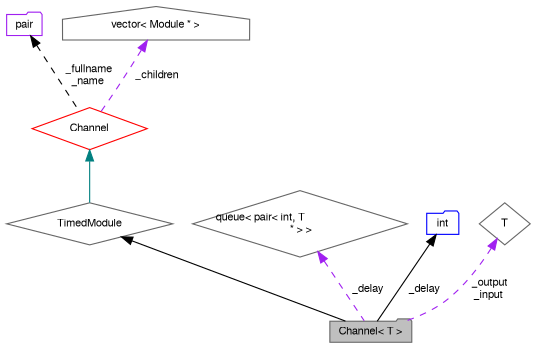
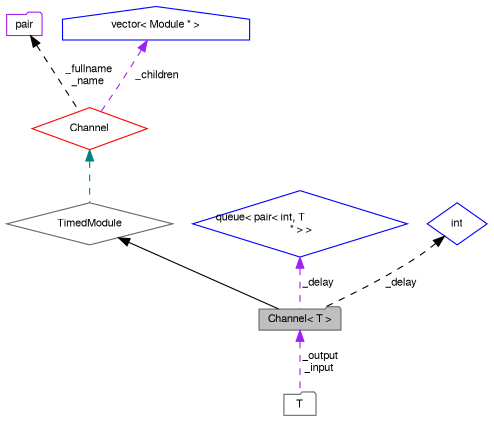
(156, 25) -> (156, 25)
(90, 182) -> (90, 182)
(300, 224) -> (300, 224)
(443, 224) -> (457, 224)
(505, 224) -> (300, 405)
(404, 283) -> (380, 279)
(455, 293) -> (300, 368)
